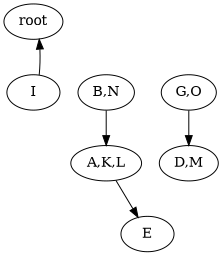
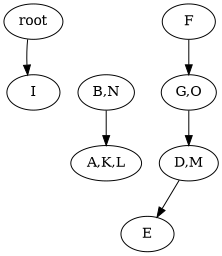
none -> (189, 22)
(40, 62) -> (27, 52)
(124, 195) -> (171, 194)
